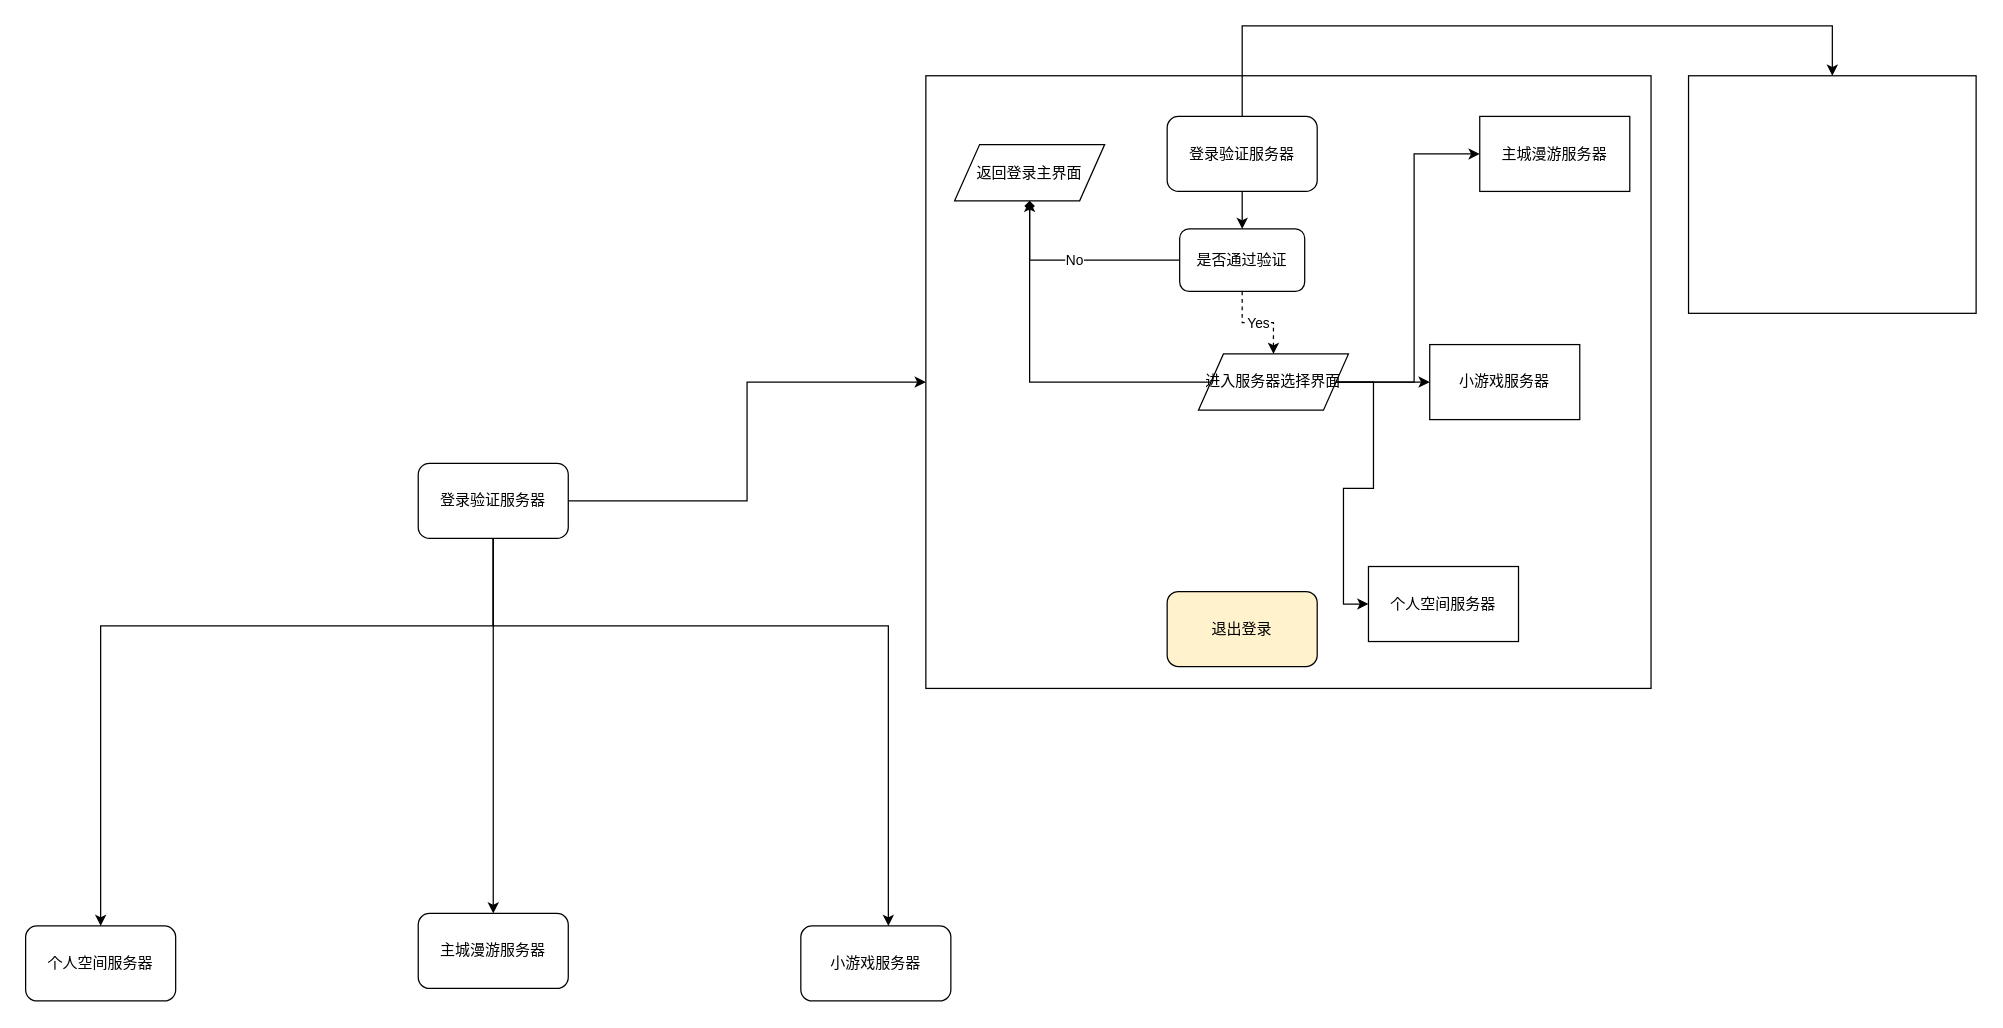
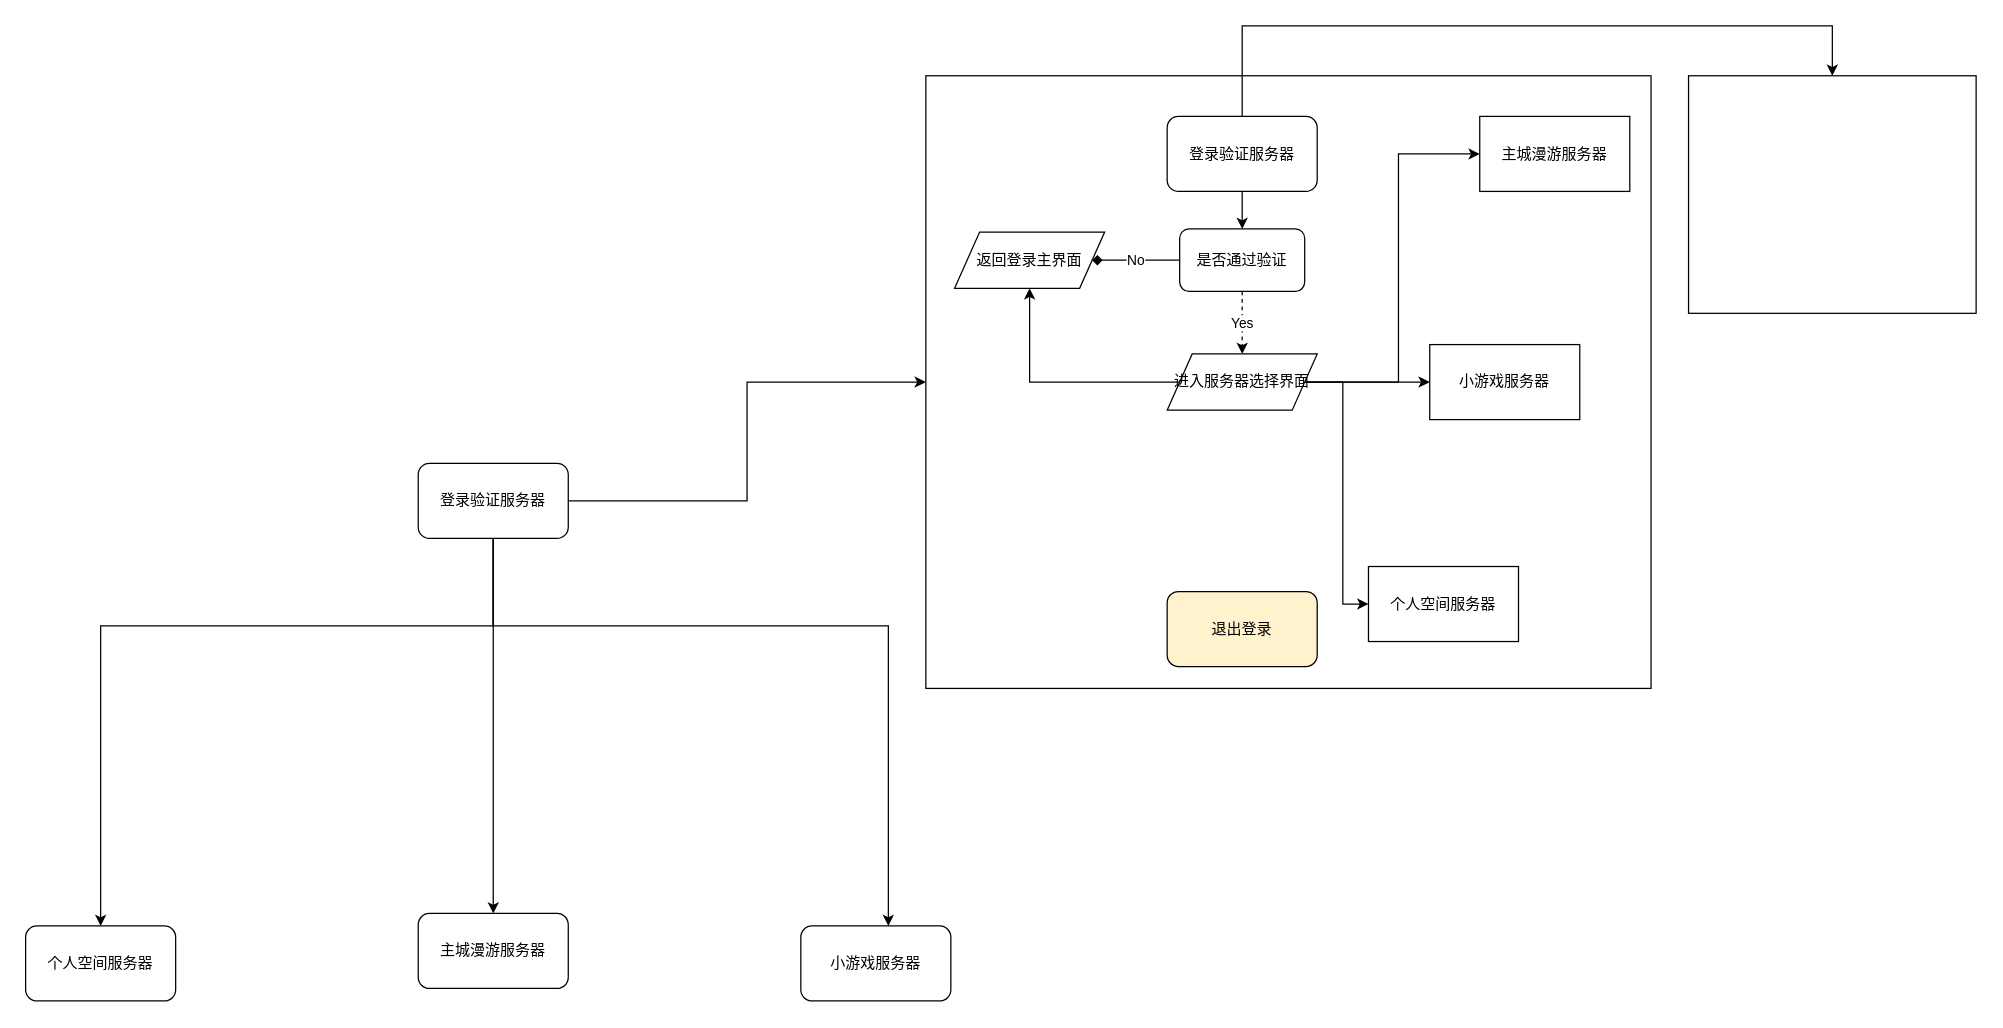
(1029, 173) -> (1029, 260)
(1273, 382) -> (1242, 382)
